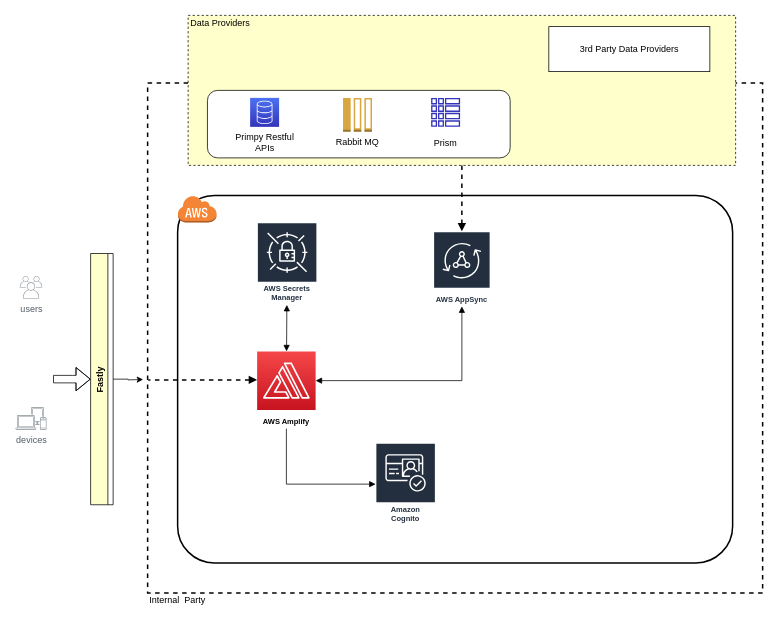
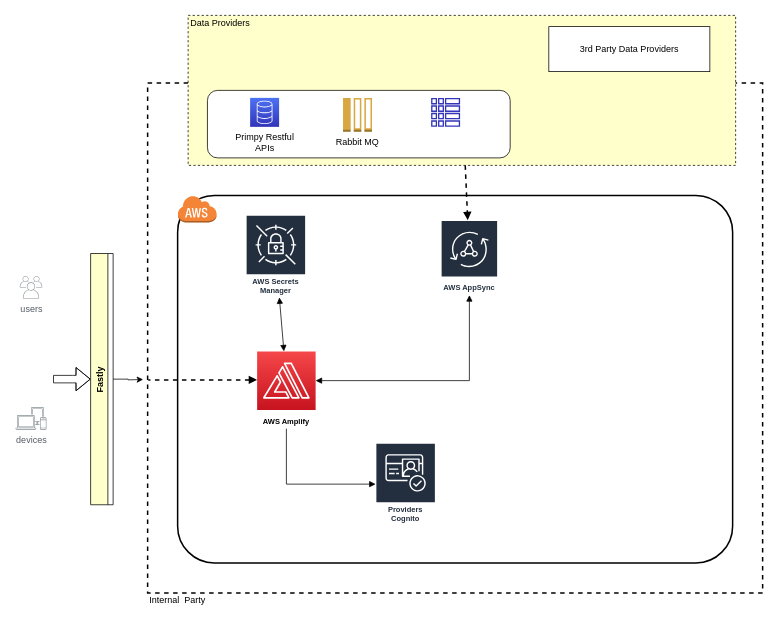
(445, 143) -> none
(287, 264) -> (276, 256)
(462, 269) -> (469, 258)
(405, 518) -> (405, 513)
